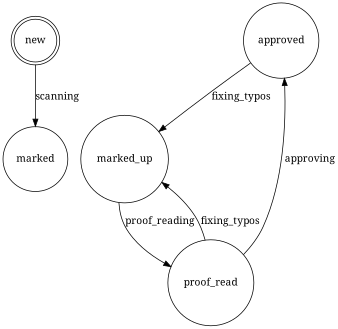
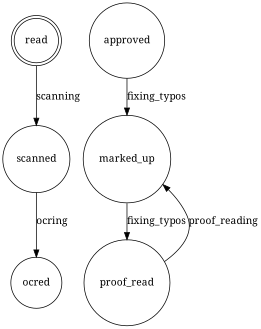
(35, 41) -> (36, 41)
(35, 159) -> (36, 159)
(279, 174) -> none
(160, 221) -> (157, 221)
(230, 221) -> (223, 221)
none -> (36, 283)
